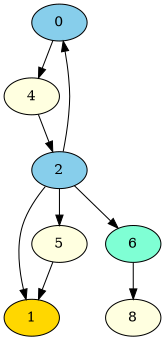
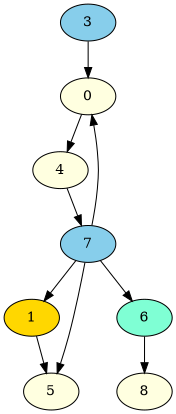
(59, 23) -> (88, 96)
none -> (88, 23)
(59, 170) -> (88, 244)
(48, 276) -> (40, 350)
